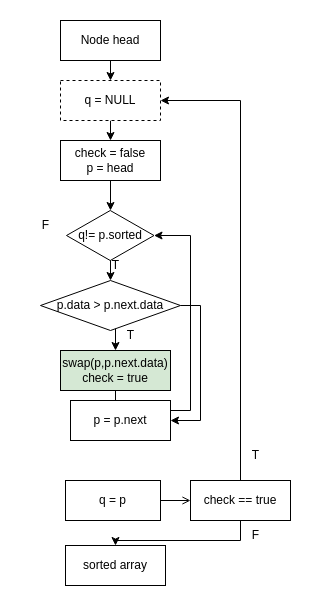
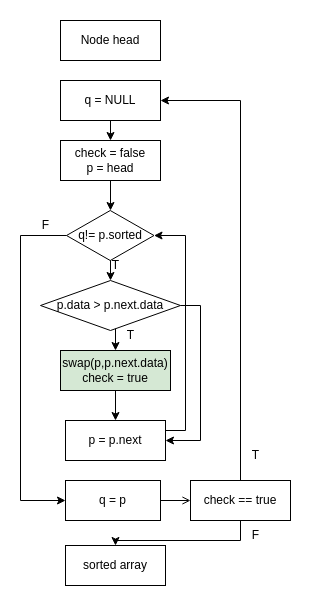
(111, 67) -> none
(111, 101) -> (111, 101)
none -> (21, 364)
(121, 421) -> (116, 441)
